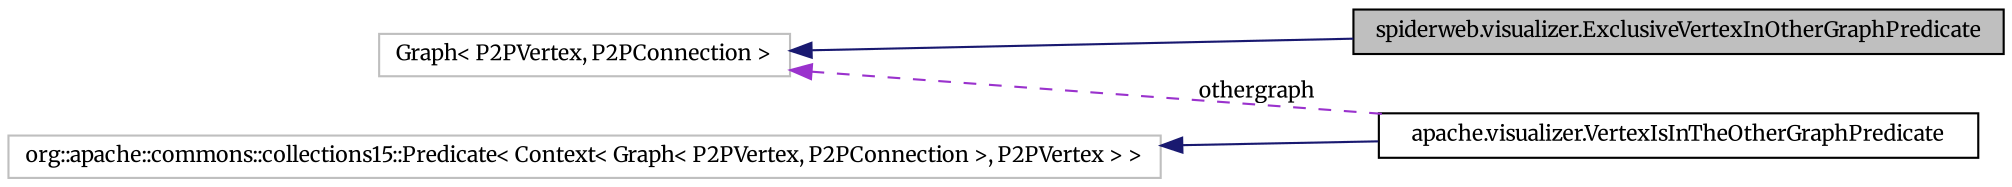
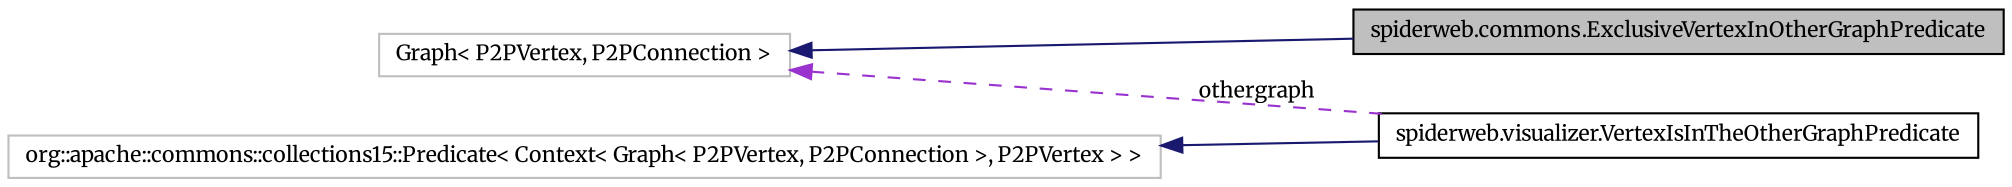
(1679, 32) -> (1679, 32)
(1679, 136) -> (1679, 136)
